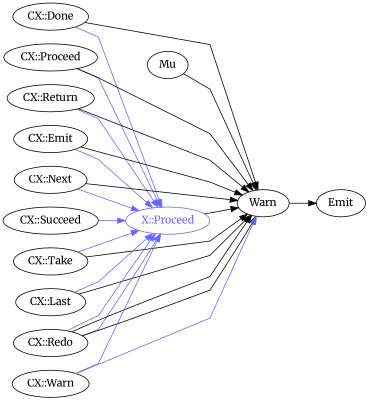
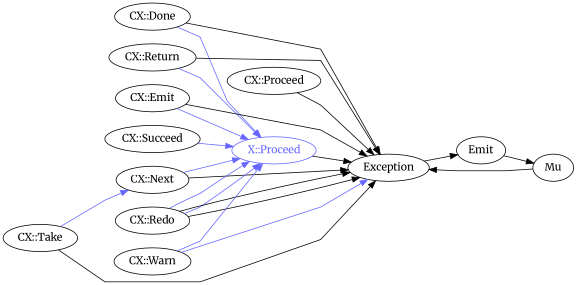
(125, 132) -> none
none -> (515, 159)
(263, 203) -> (389, 168)
(105, 243) -> (90, 209)
(51, 302) -> none
